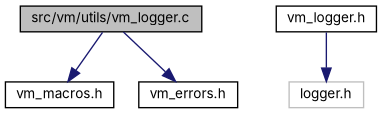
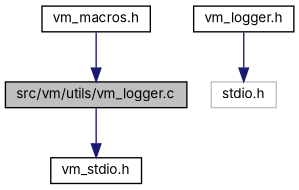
(89, 51) -> (96, 50)
(188, 95) -> (96, 171)
(326, 95) -> (244, 95)
